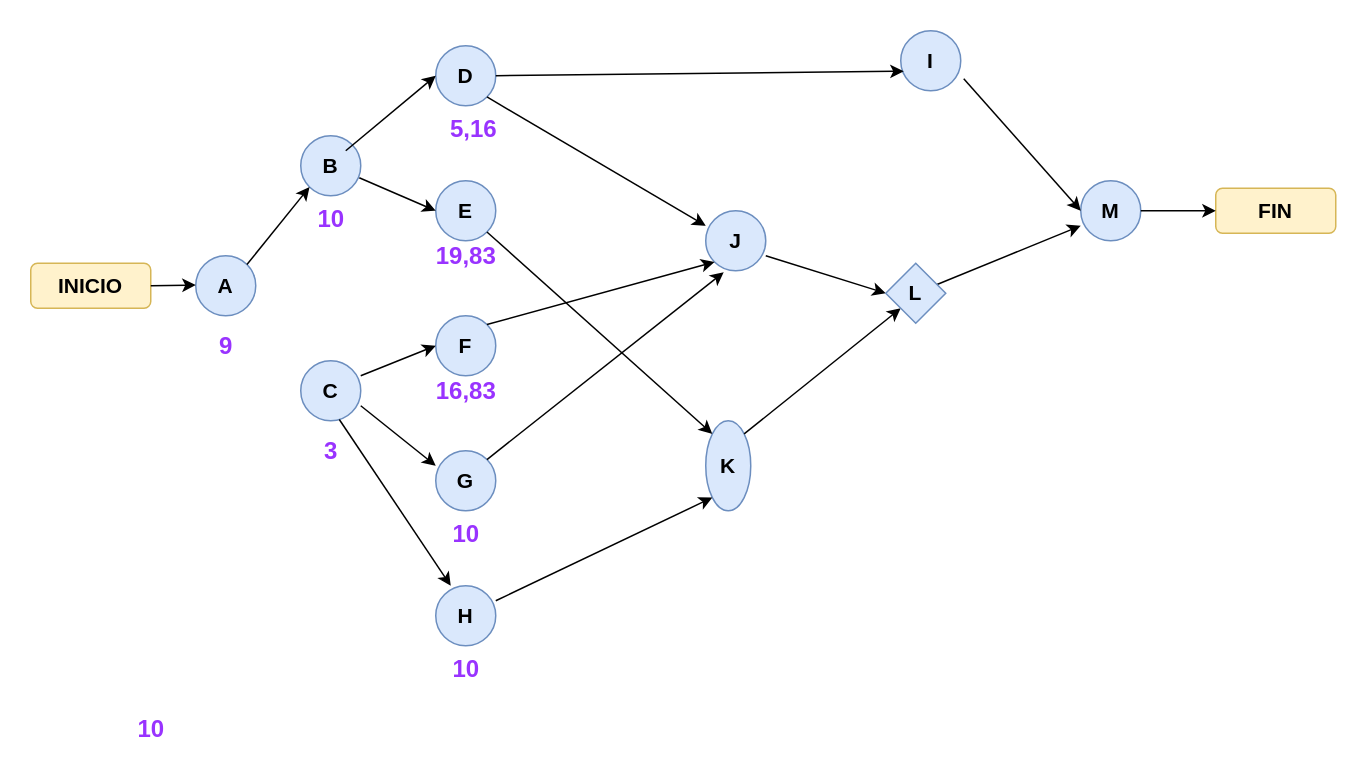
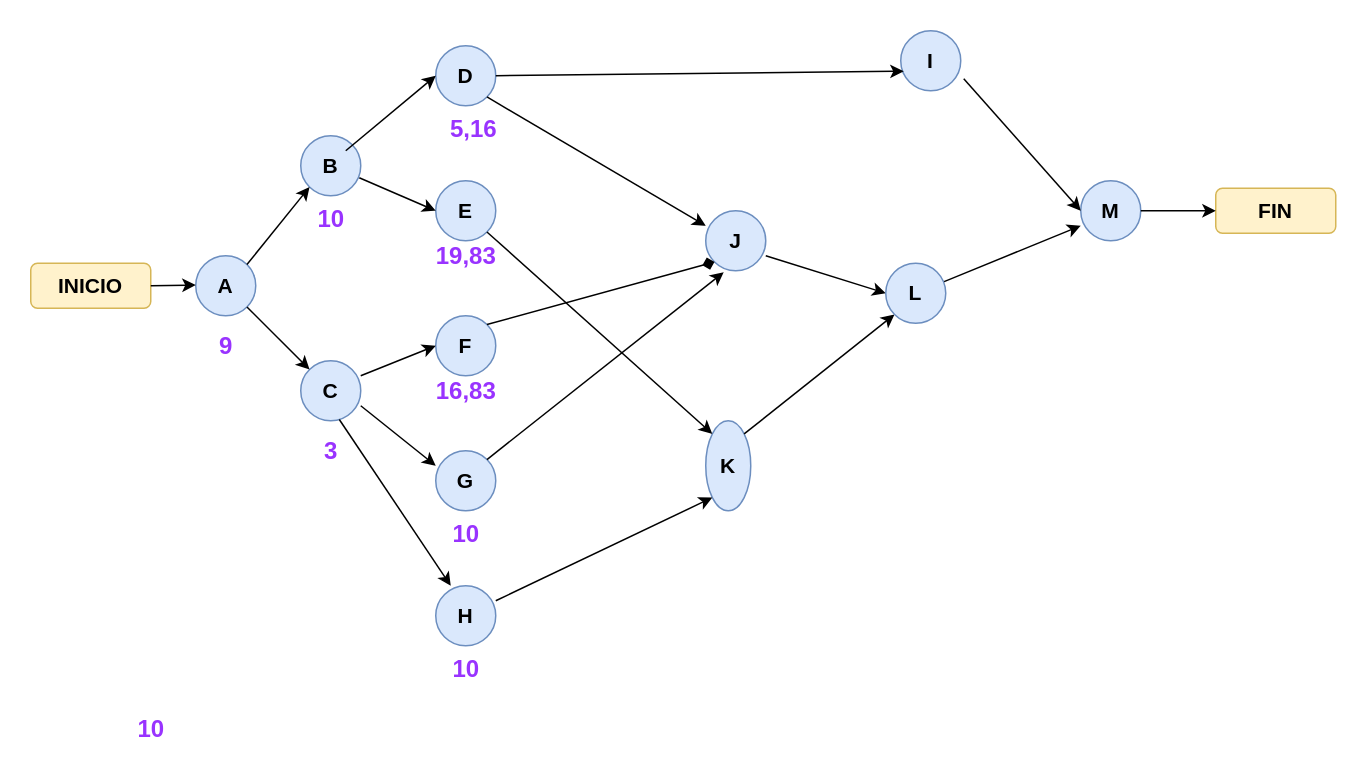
(703, 265) -> (702, 265)
(916, 293) -> (916, 293)
none -> (275, 335)
